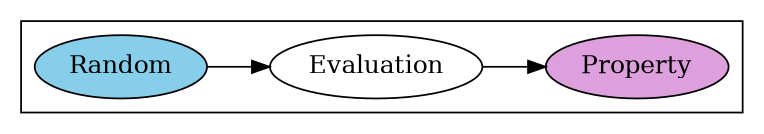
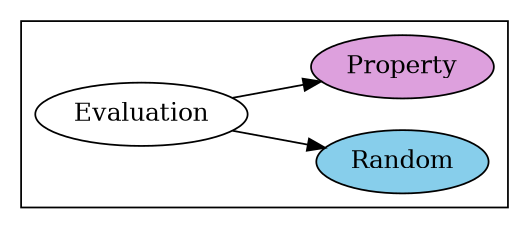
(230, 67) -> (270, 138)
